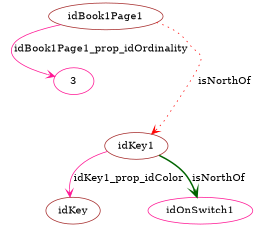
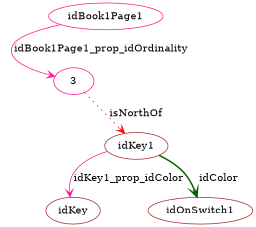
(106, 16) -> (106, 16)
(197, 70) -> (102, 110)
(219, 178) -> (219, 178)
(200, 211) -> (200, 211)
